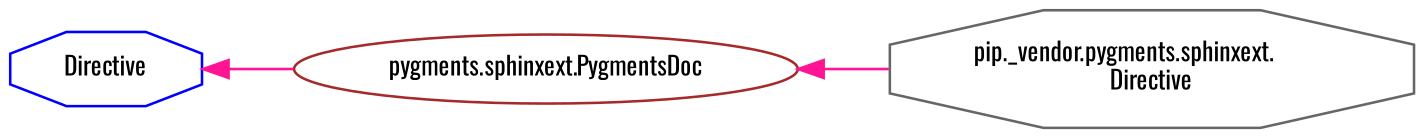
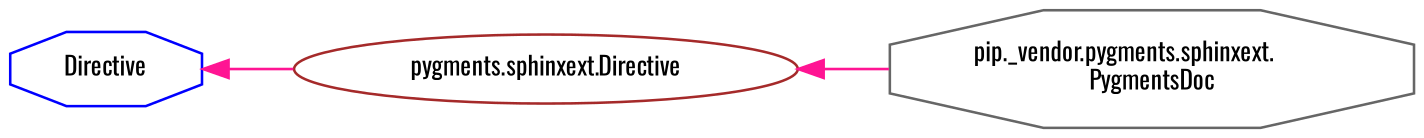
(546, 69) -> (546, 69)
(1152, 69) -> (1152, 69)
